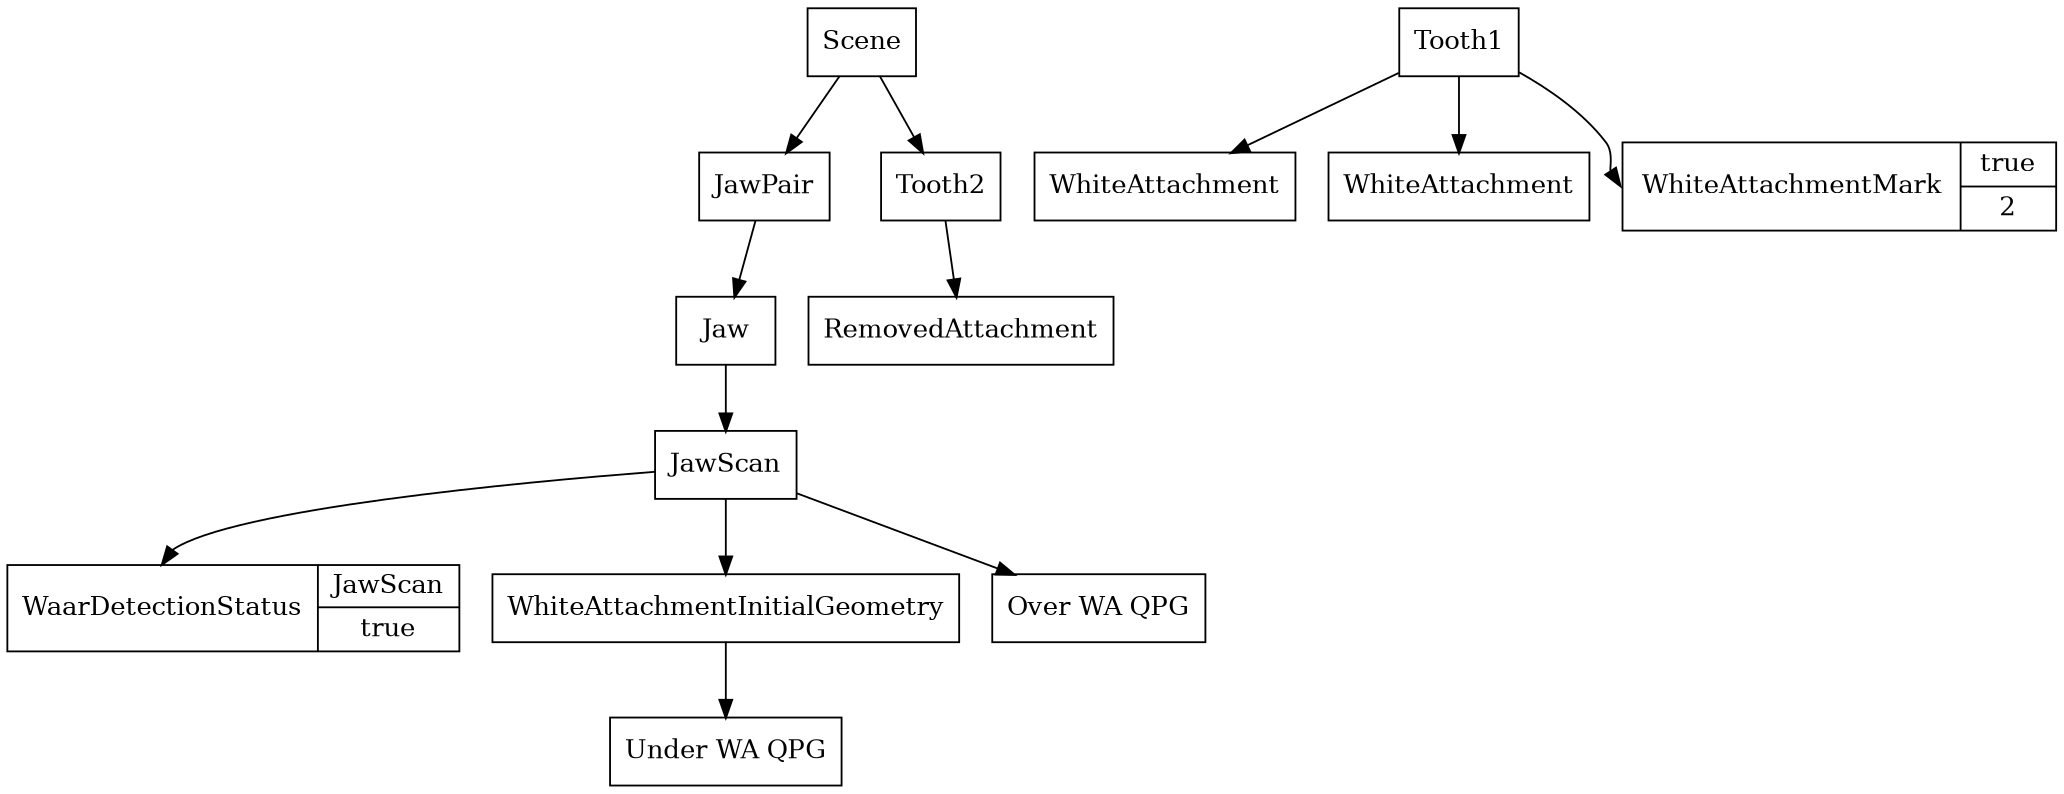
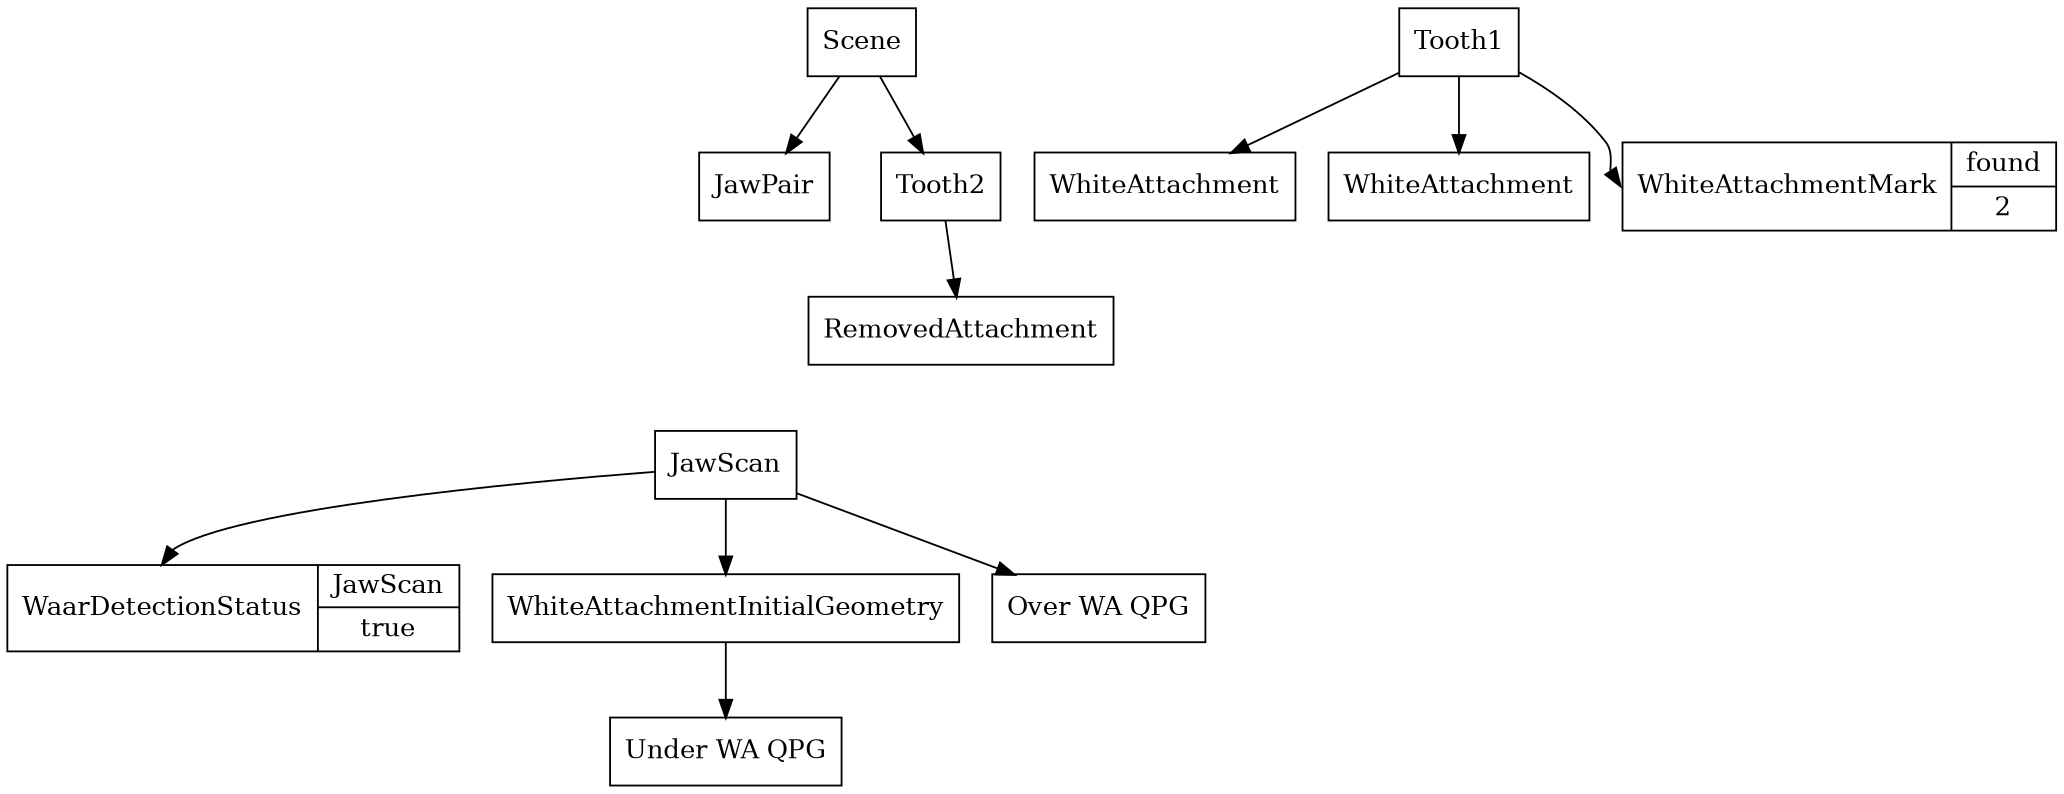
(2008, 164) -> (2004, 164)
(726, 331) -> none
